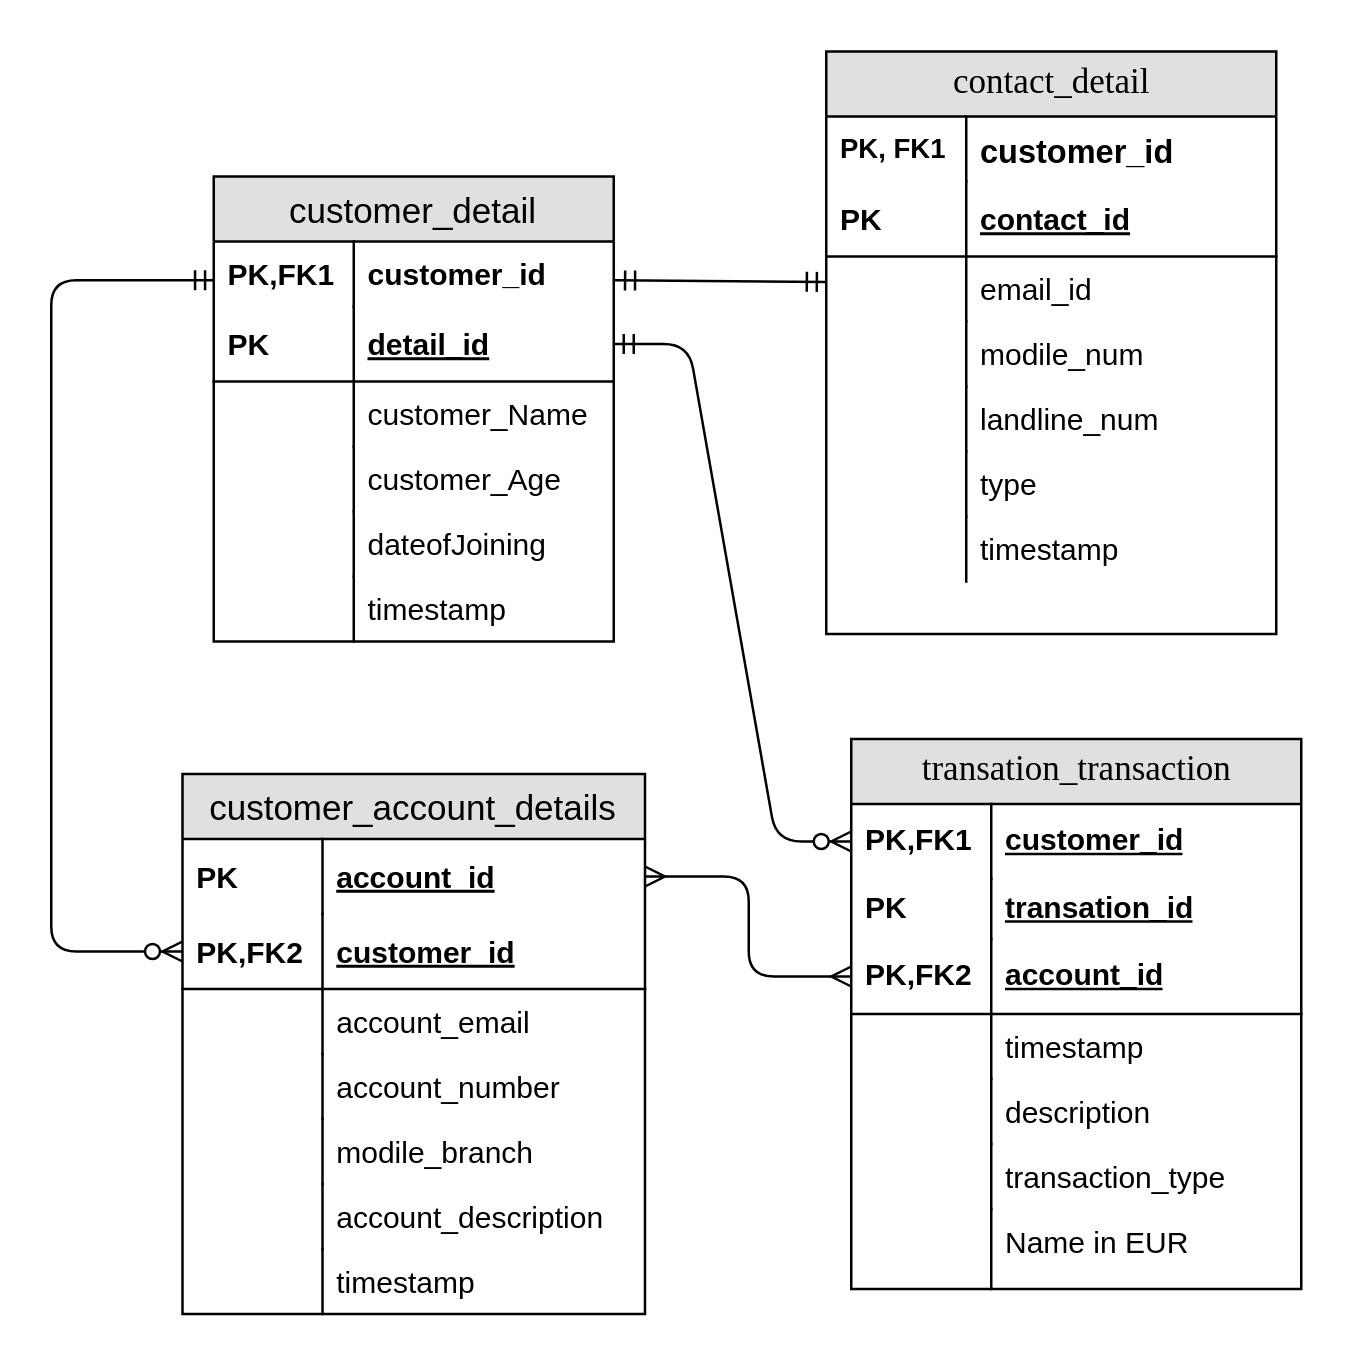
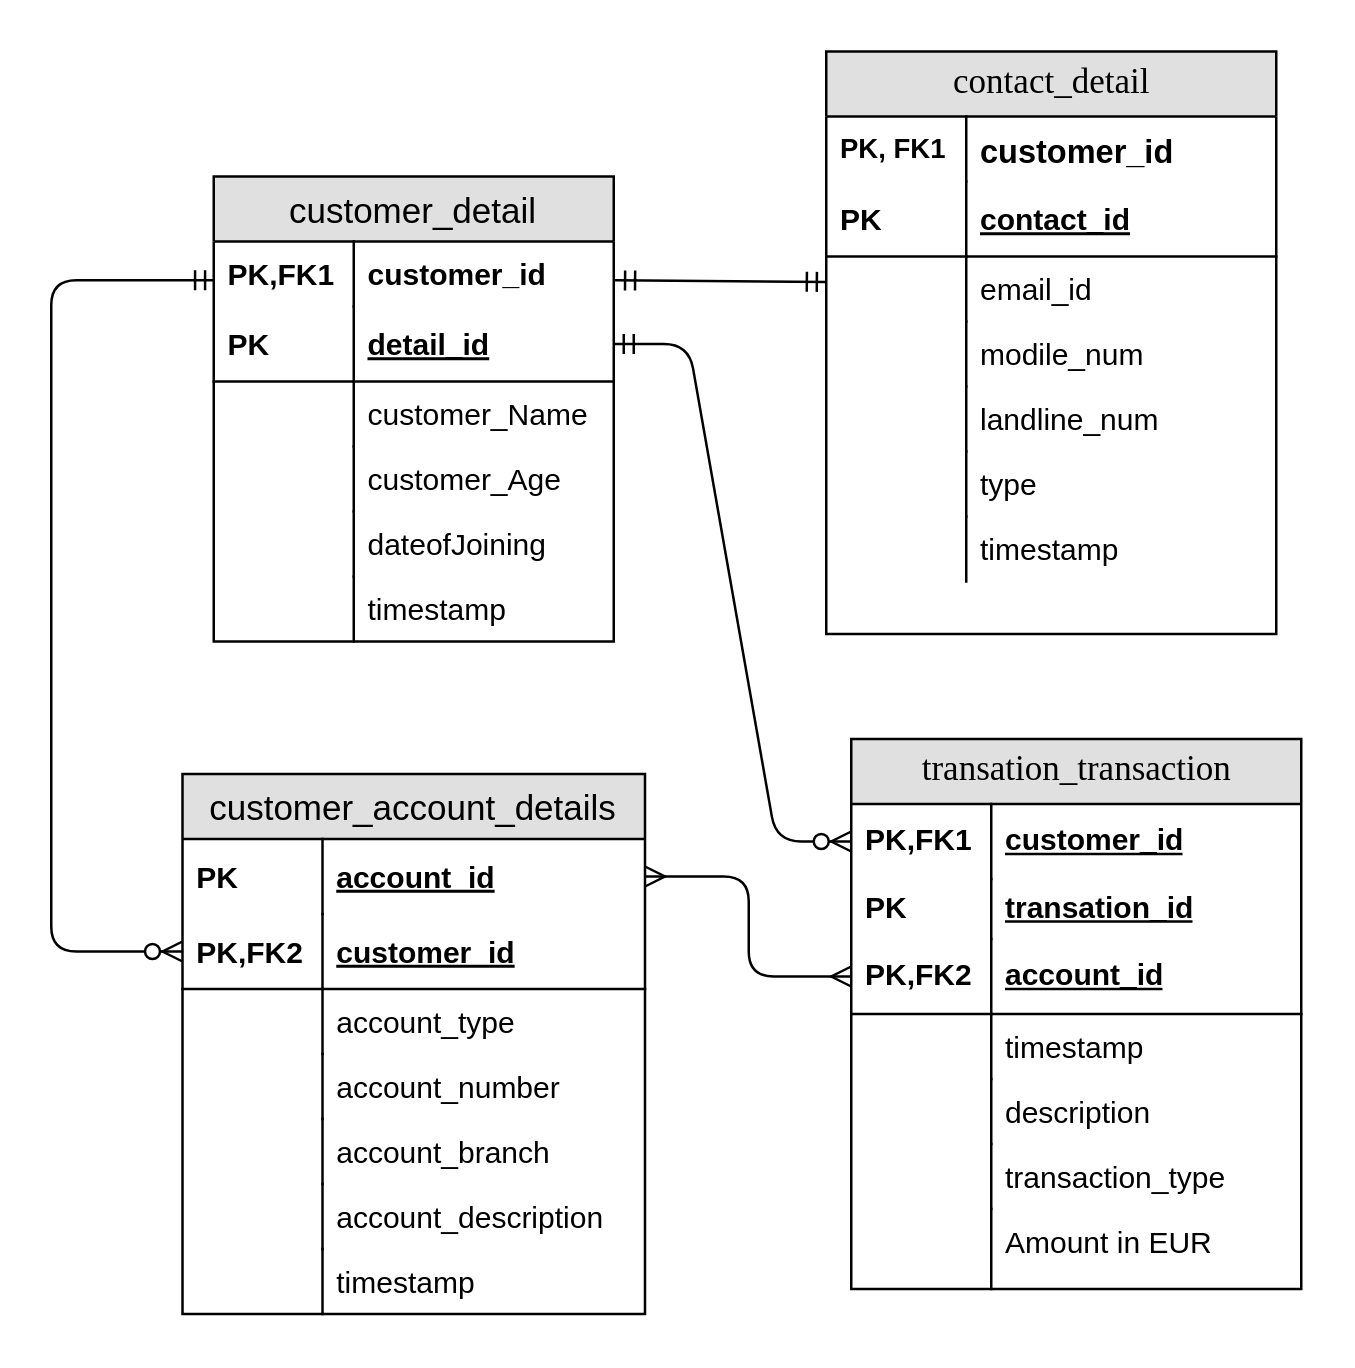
(438, 1023) -> (437, 1023)
(438, 1153) -> (454, 1153)
(1087, 1244) -> (1104, 1244)
